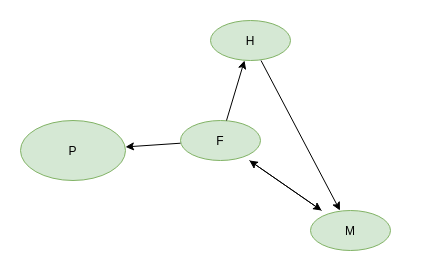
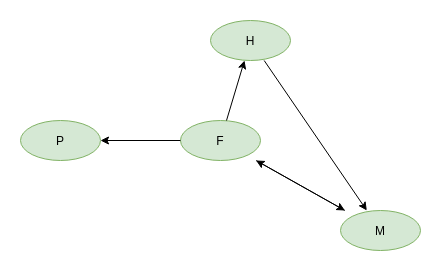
(73, 151) -> (61, 141)
(351, 231) -> (381, 231)
